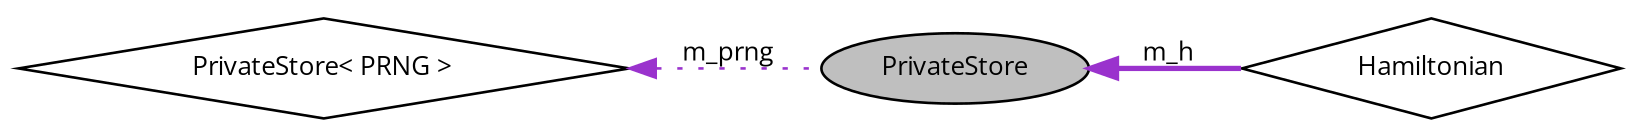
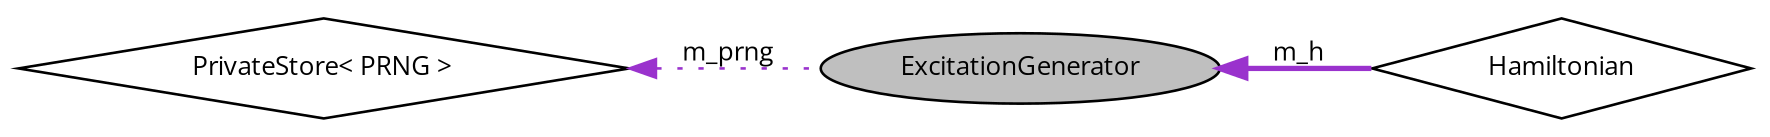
(955, 68) -> (1020, 68)
